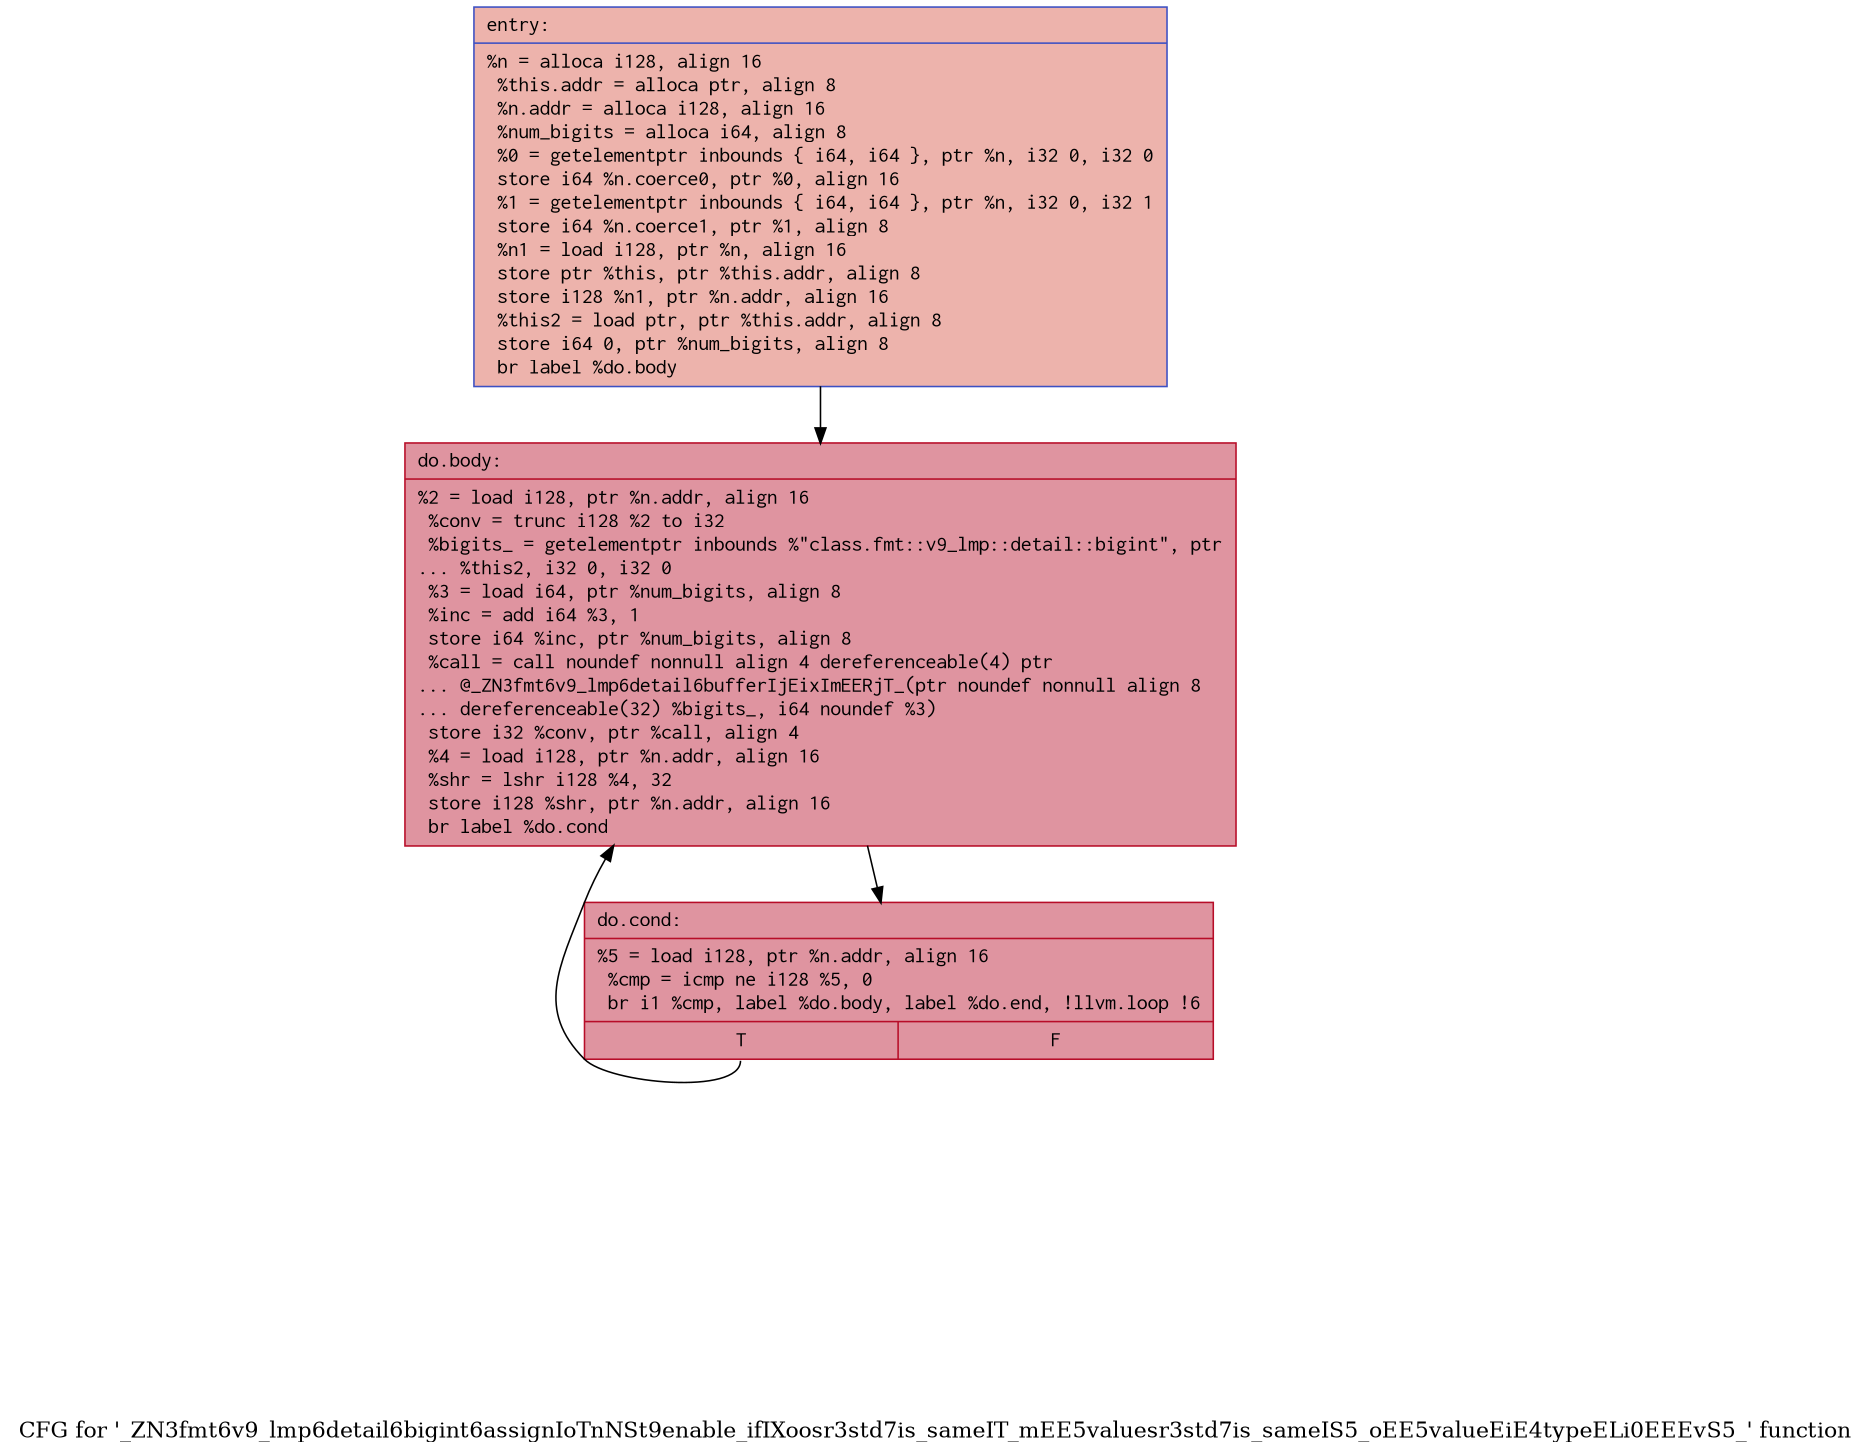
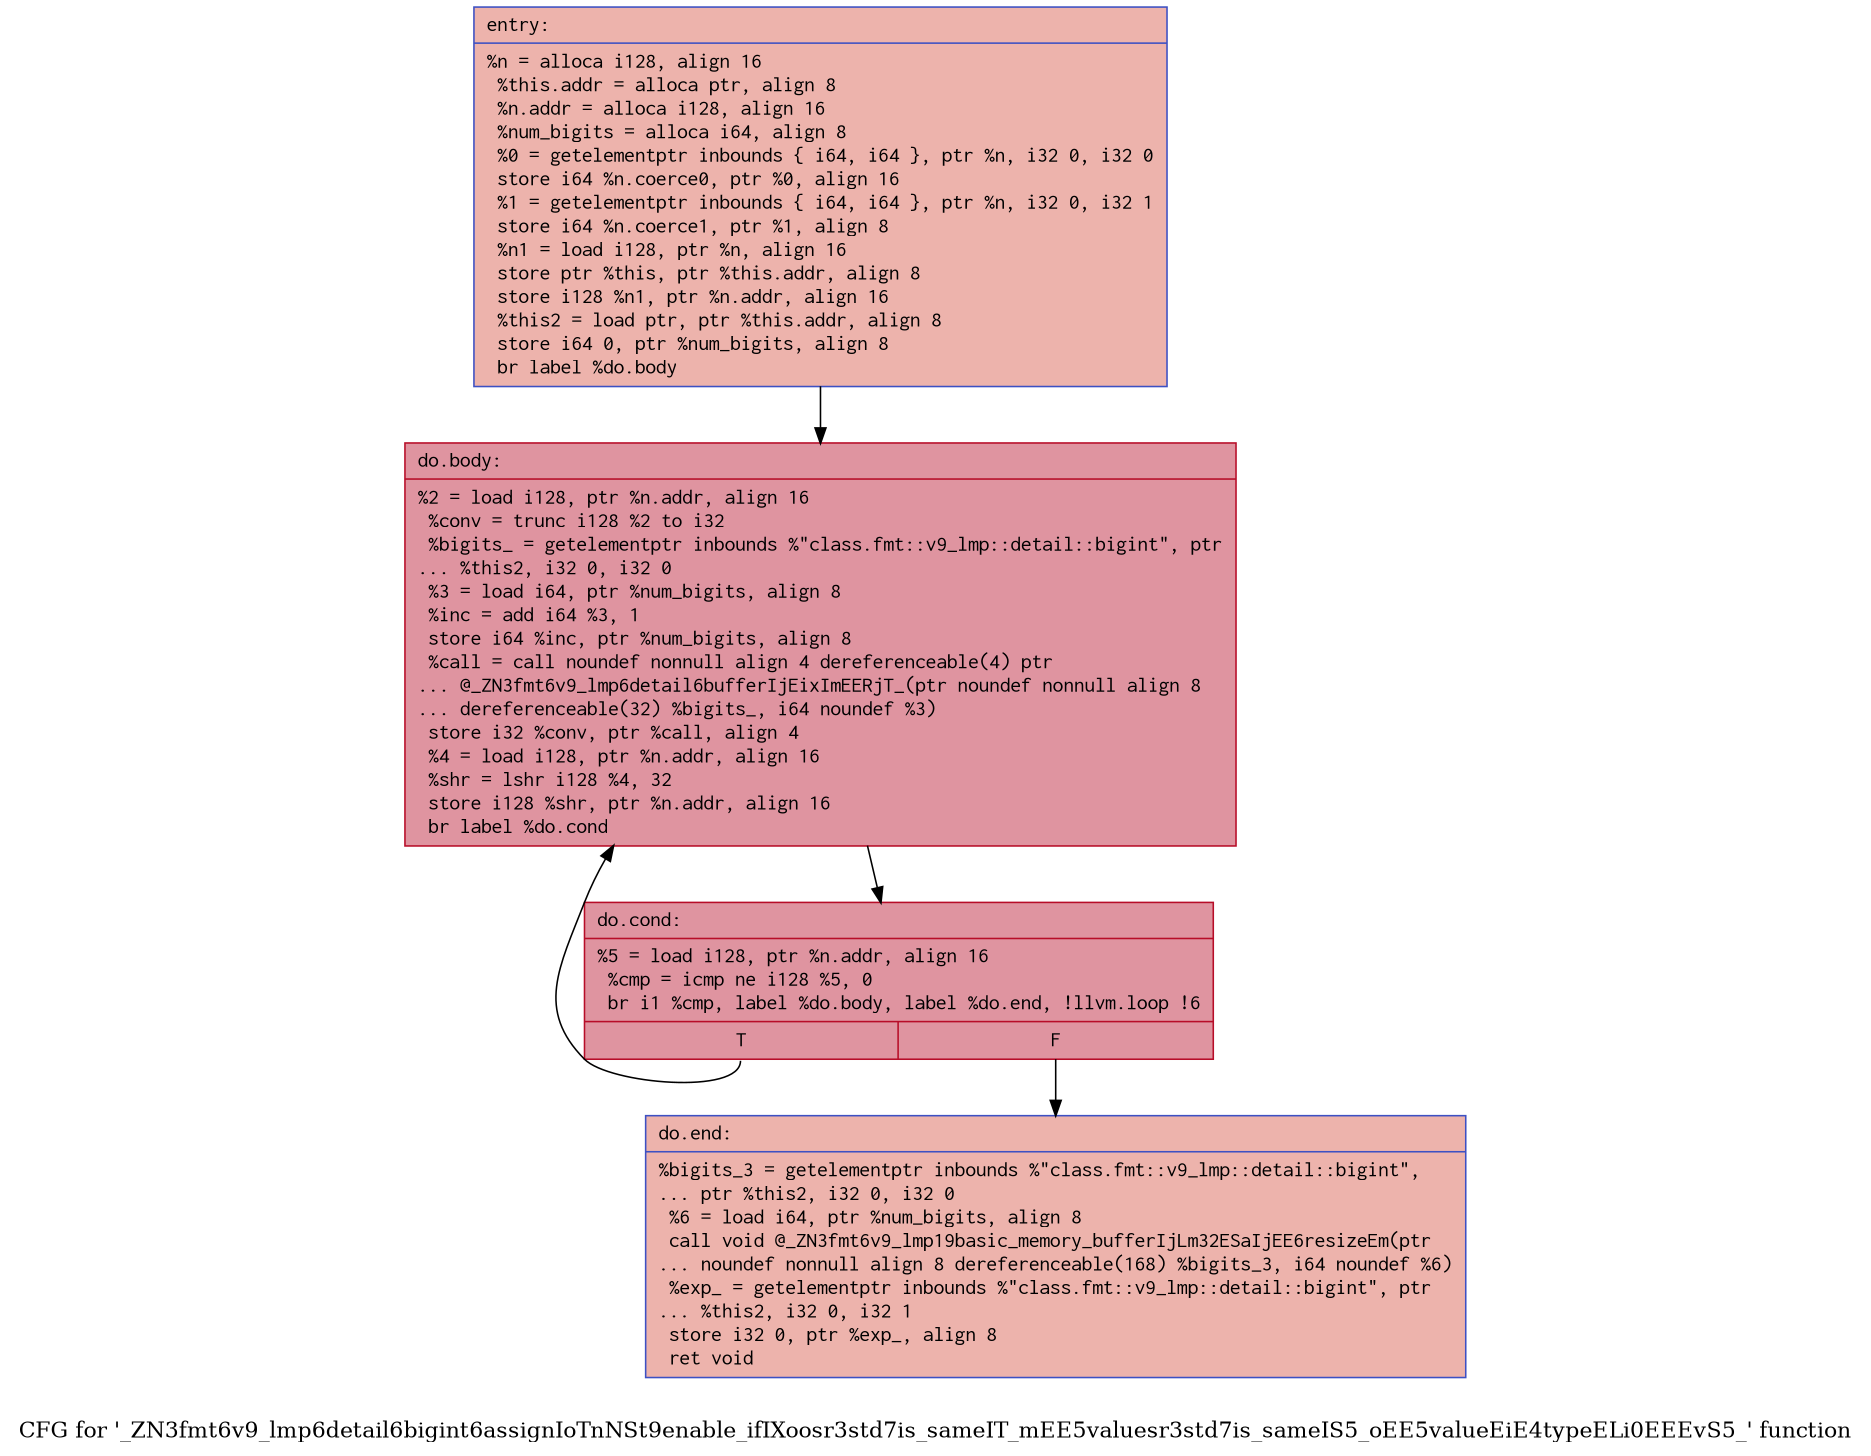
none -> (1056, 1247)
